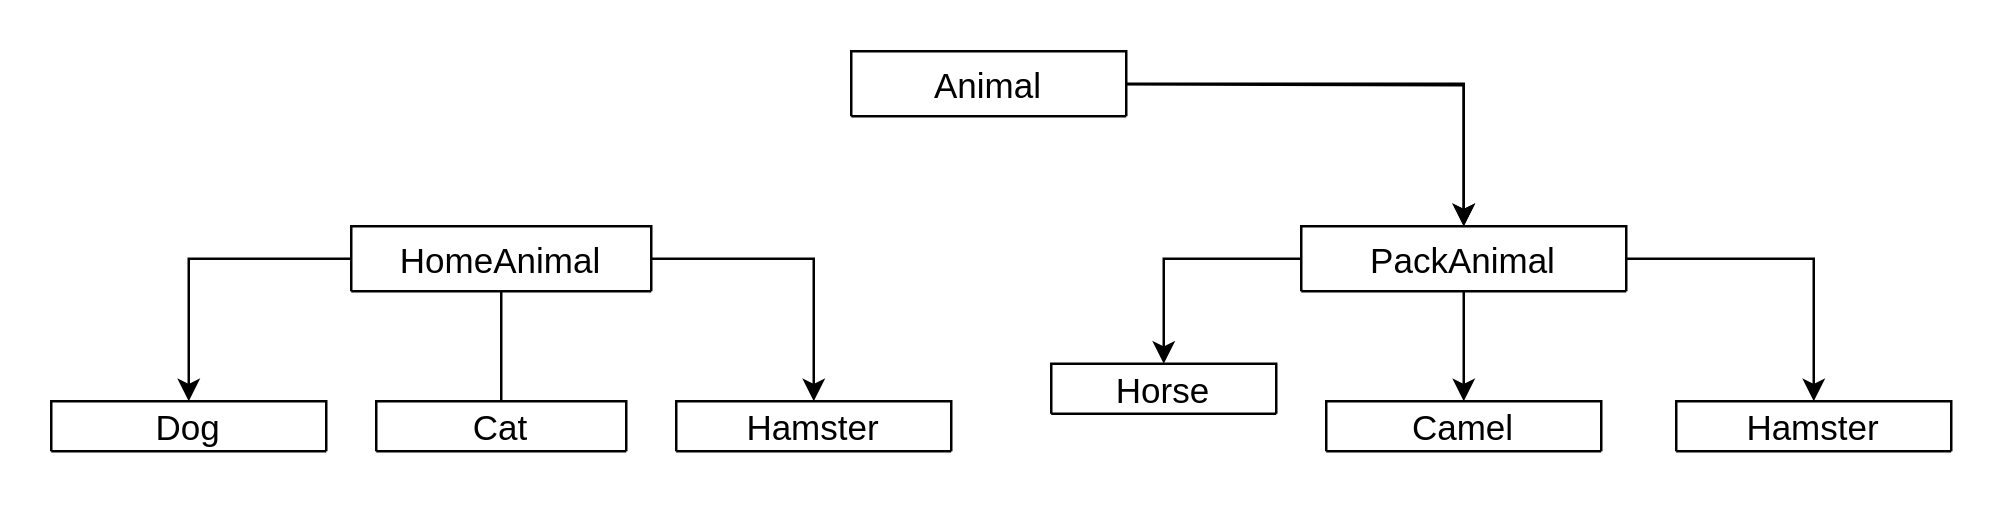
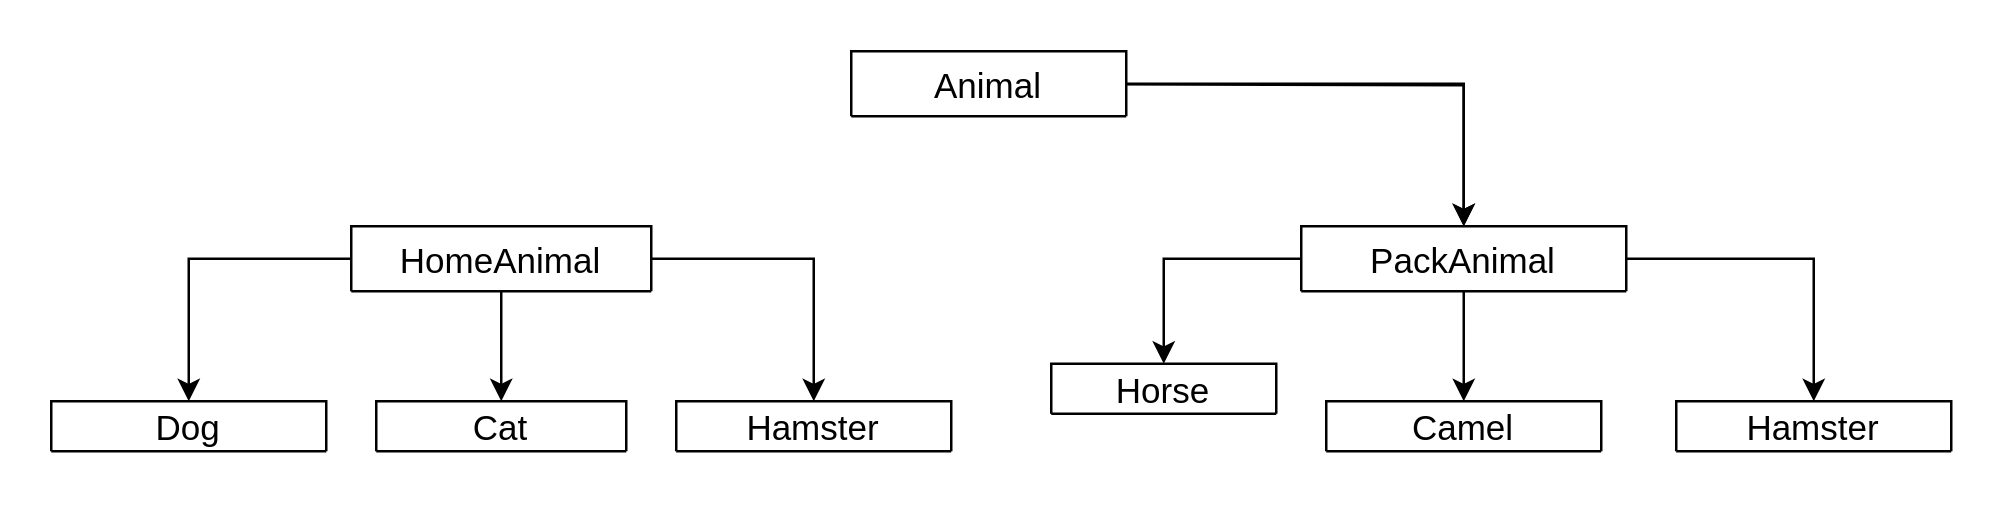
(501, 390) -> (501, 383)
